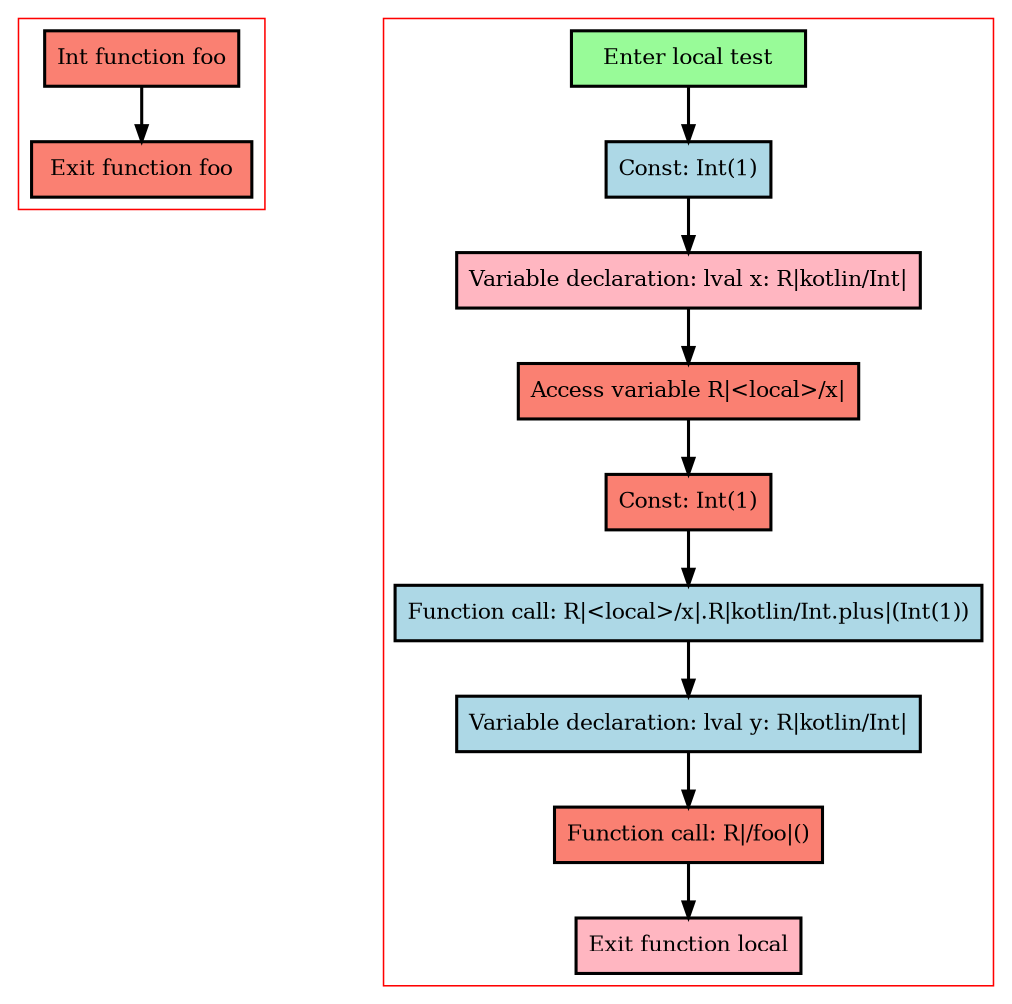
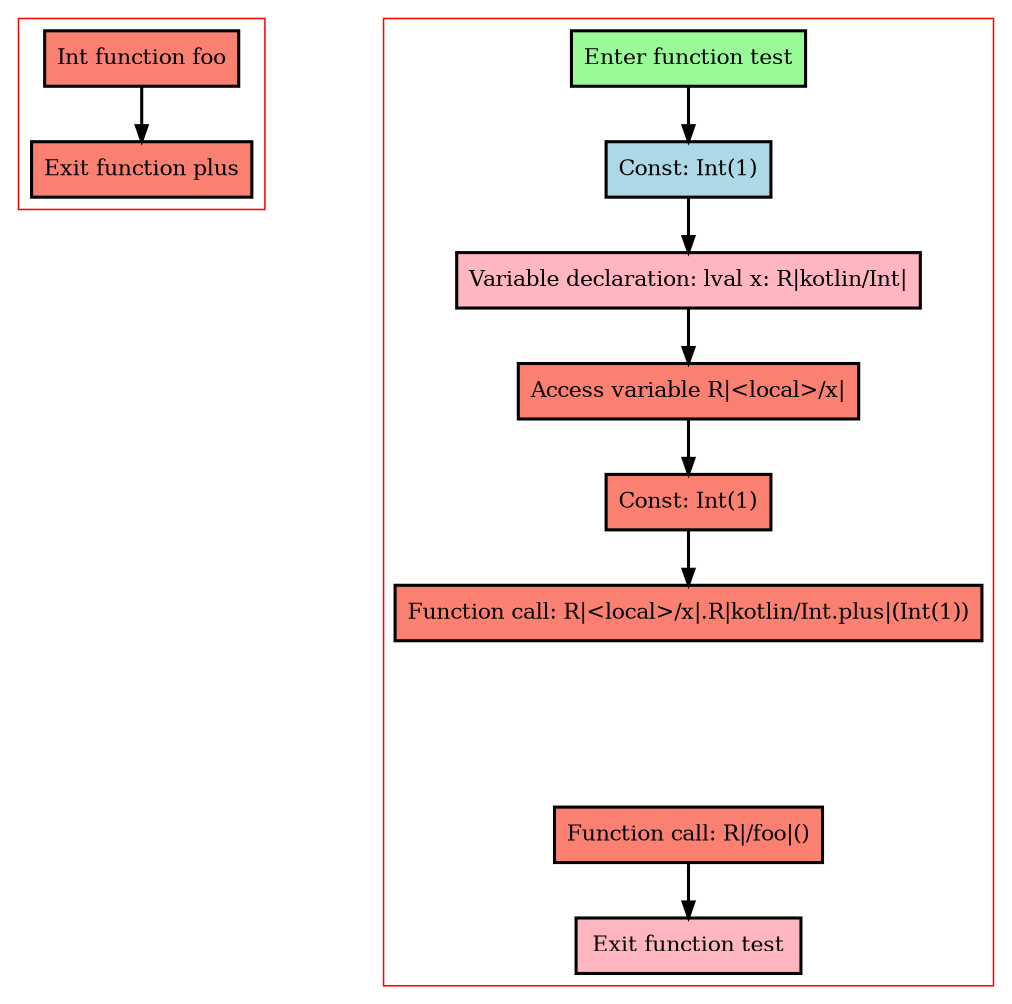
(689, 59) -> (689, 59)
(142, 169) -> (142, 169)
(689, 613) -> (689, 613)
(689, 724) -> none
(689, 946) -> (689, 946)
